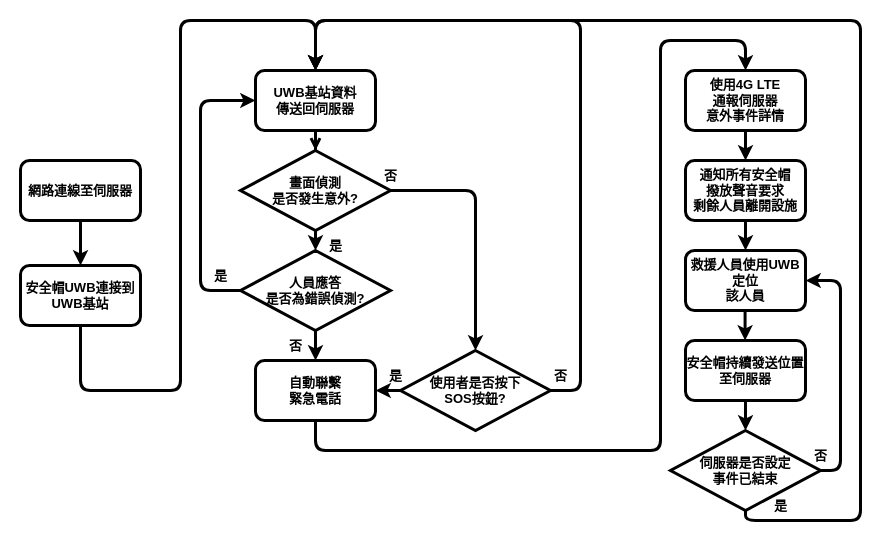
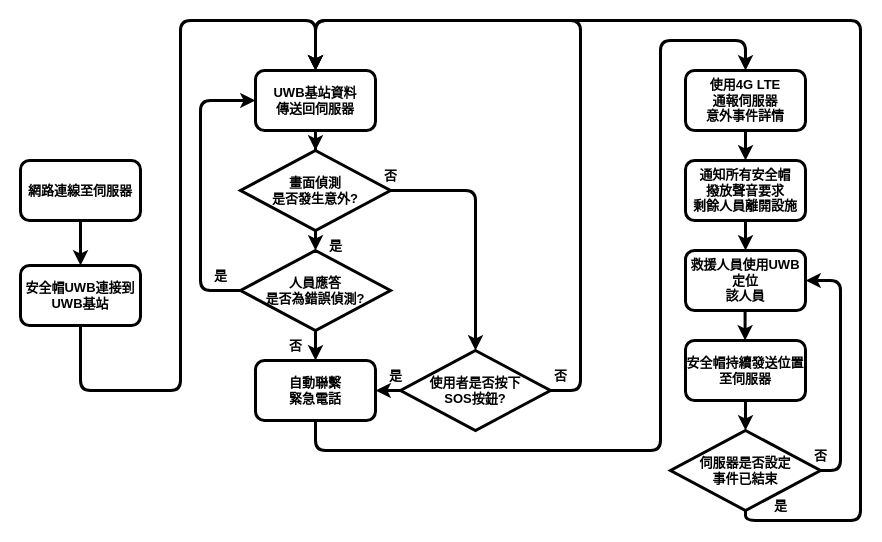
(316, 138) -> (316, 137)
